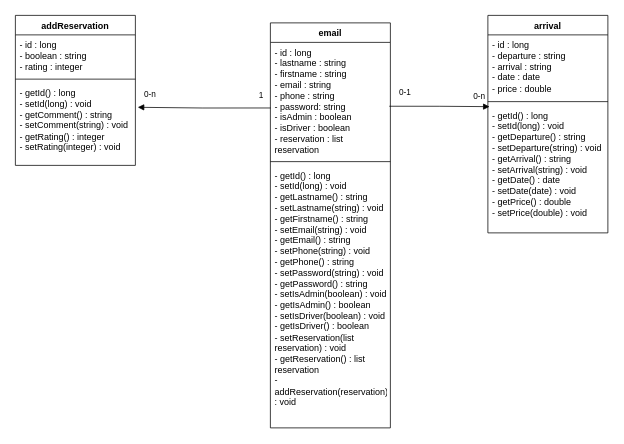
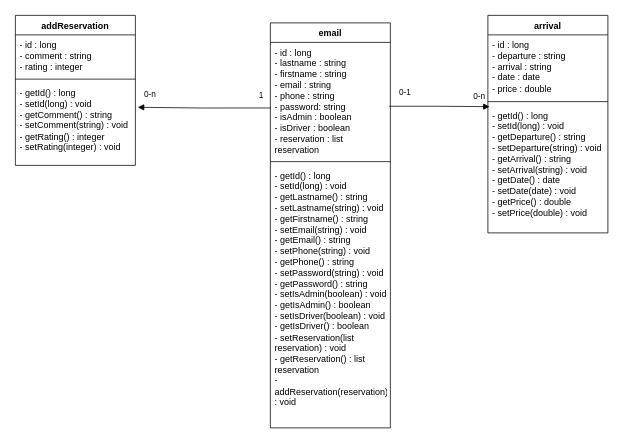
(58, 56) -> (59, 56)
